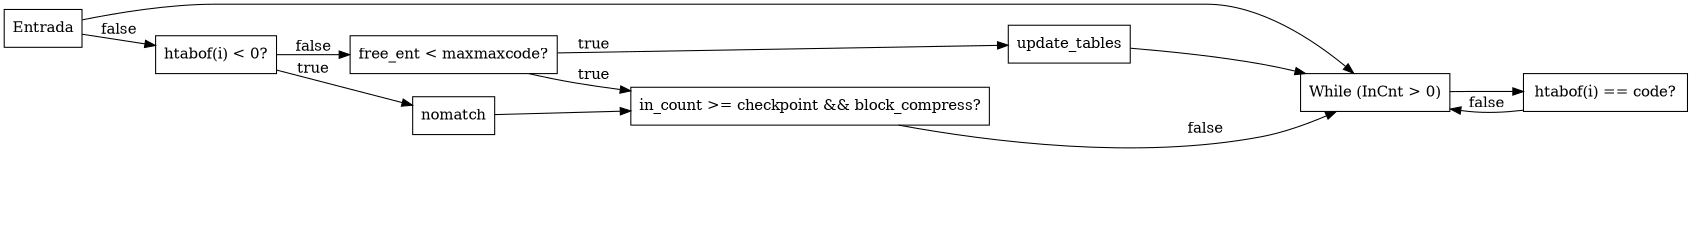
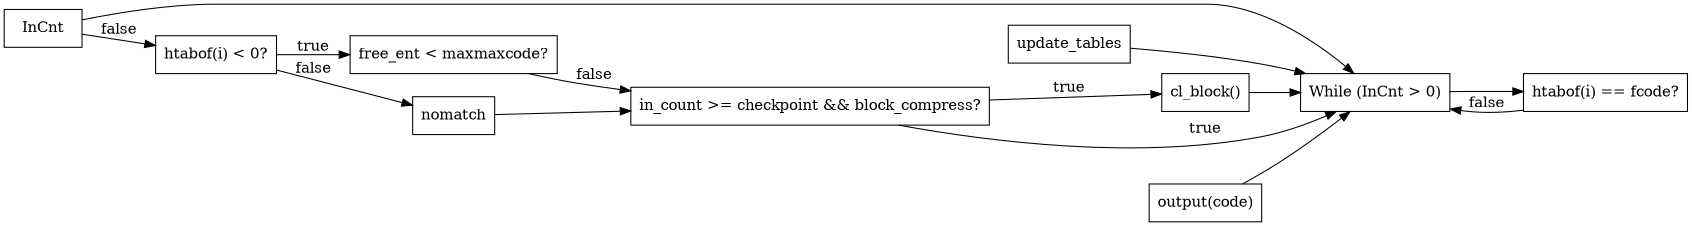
(43, 28) -> (43, 28)
(313, 47) -> (313, 47)
(777, 49) -> none
(313, 69) -> (313, 69)
(594, 75) -> (594, 75)
none -> (1205, 93)
(1605, 93) -> (1605, 93)
(1205, 129) -> (1205, 129)
none -> (1205, 203)
